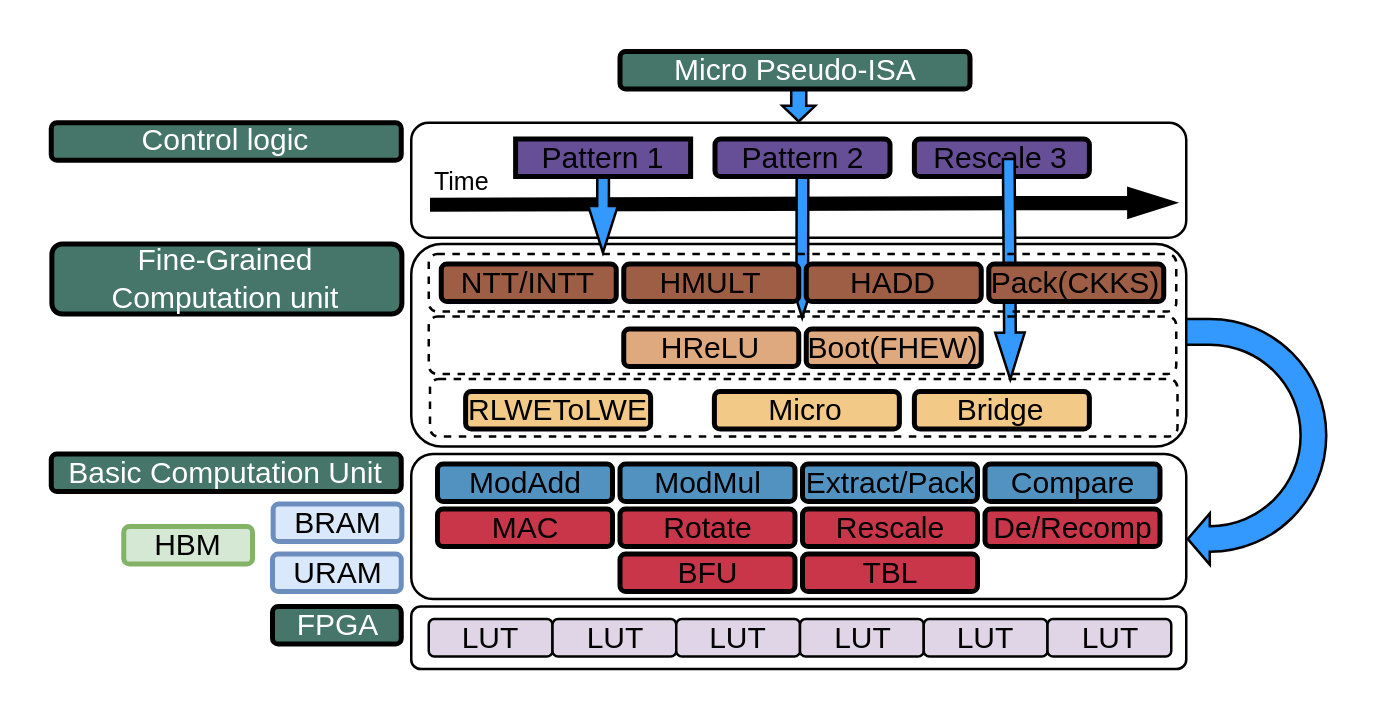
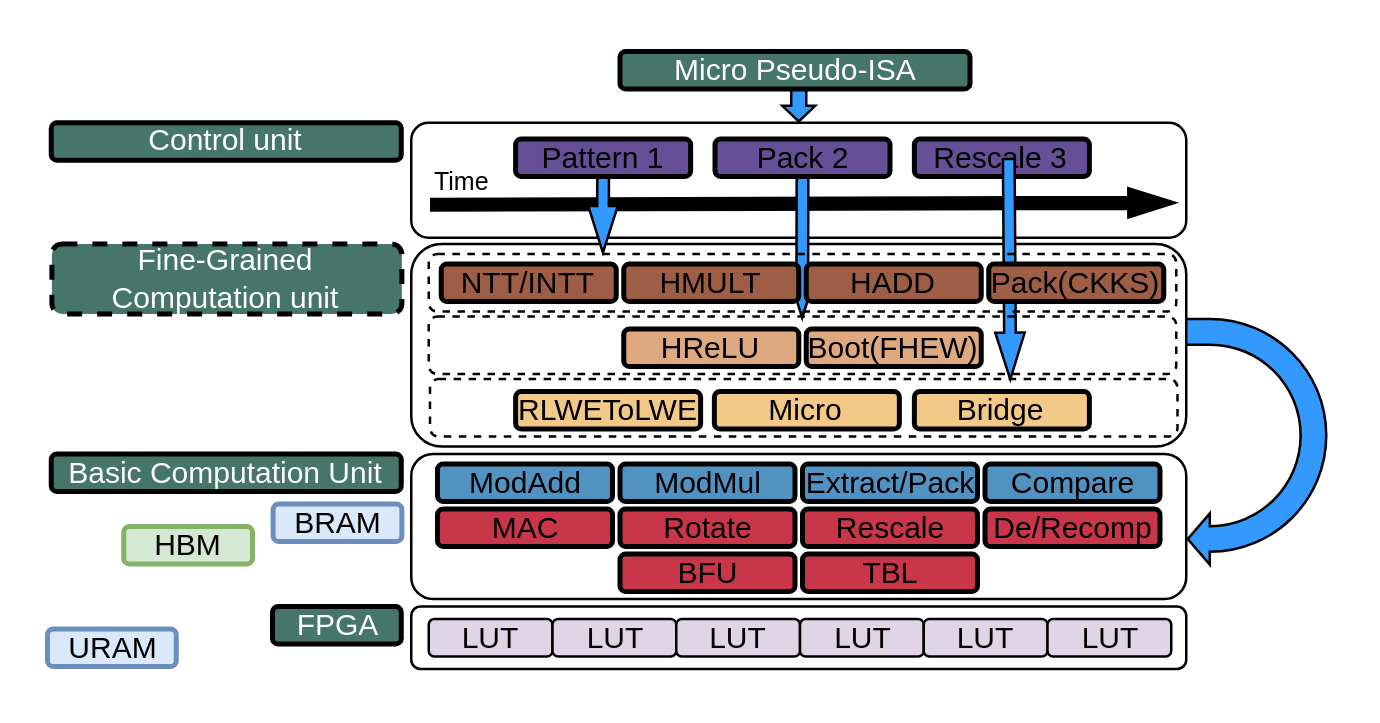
(226, 141) -> (226, 141)
(603, 158) -> (603, 158)
(804, 159) -> (804, 159)
(227, 279) -> (227, 279)
(558, 410) -> (608, 410)
(337, 573) -> (112, 648)
